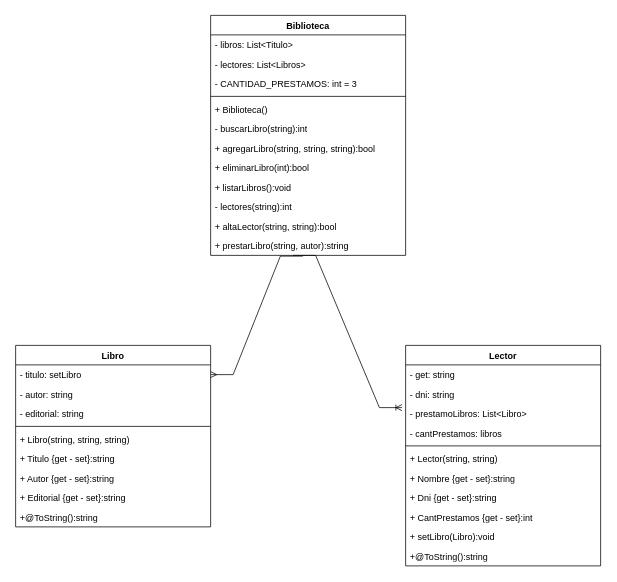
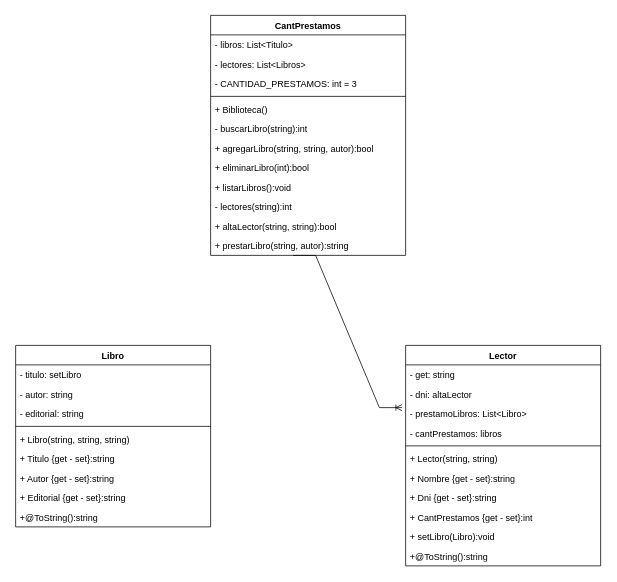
(308, 26) -> (308, 26)
(309, 154) -> (309, 154)
(253, 325) -> none
(437, 395) -> (447, 395)
